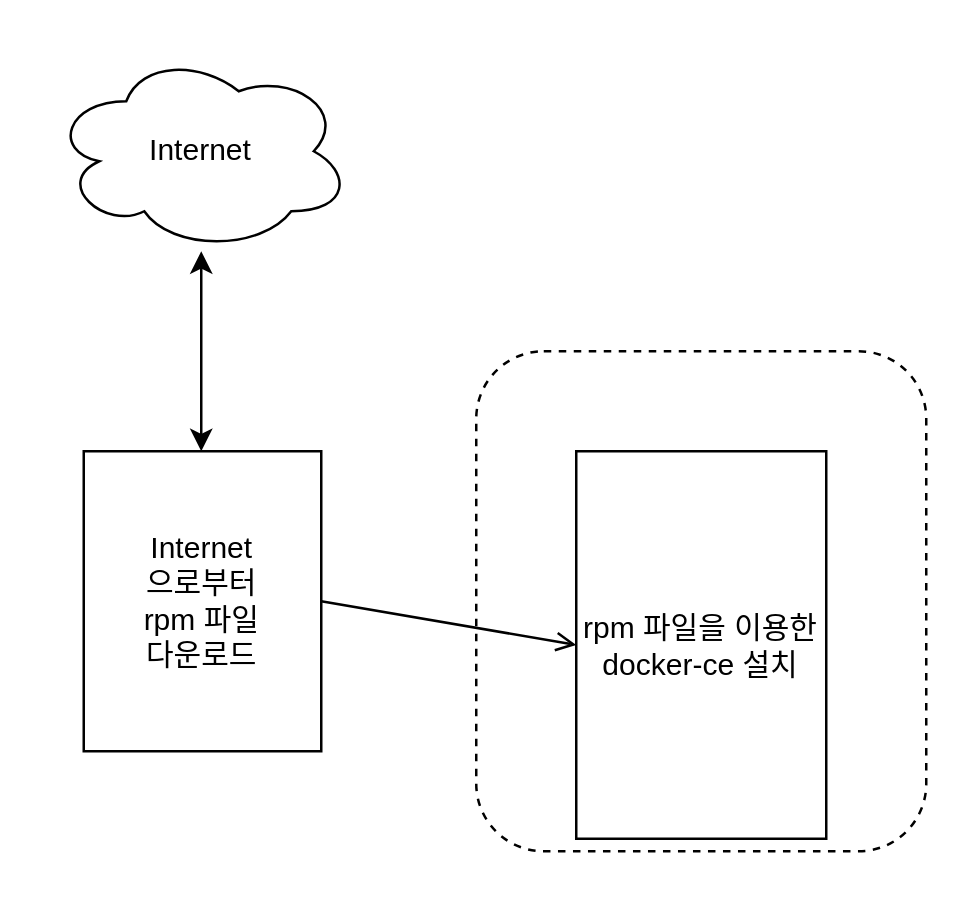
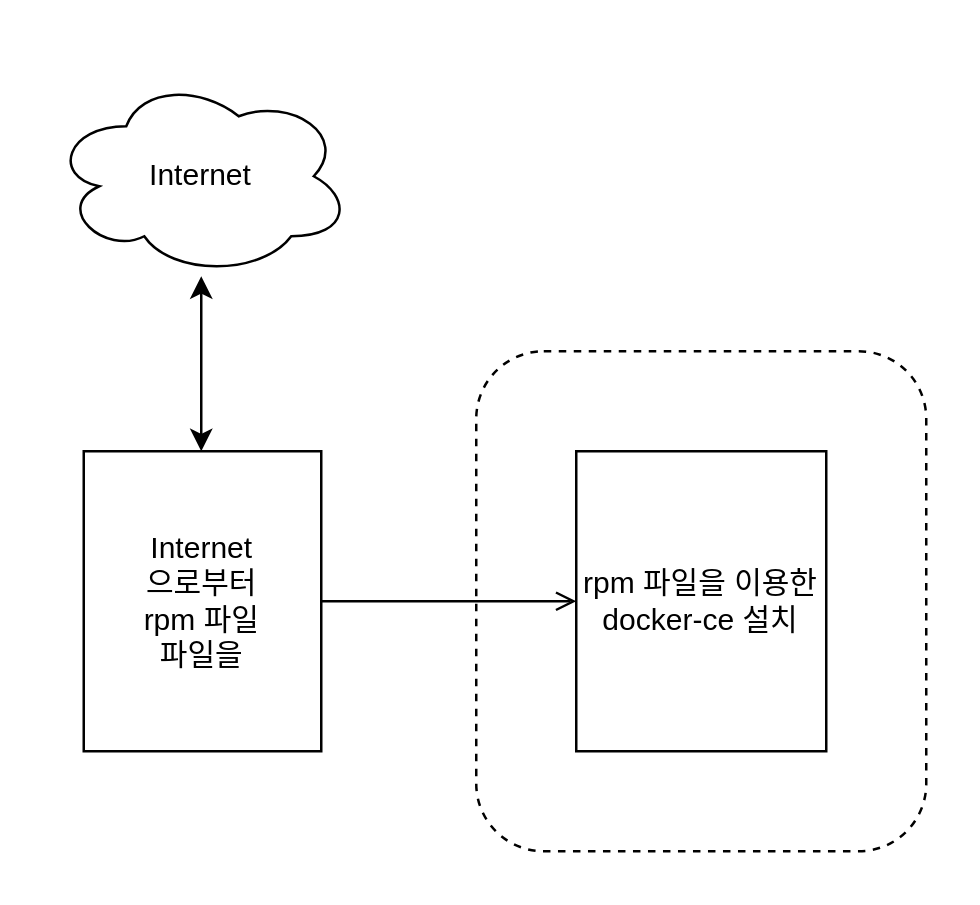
(201, 151) -> (201, 176)
(203, 601) -> (203, 601)
(701, 645) -> (701, 601)
